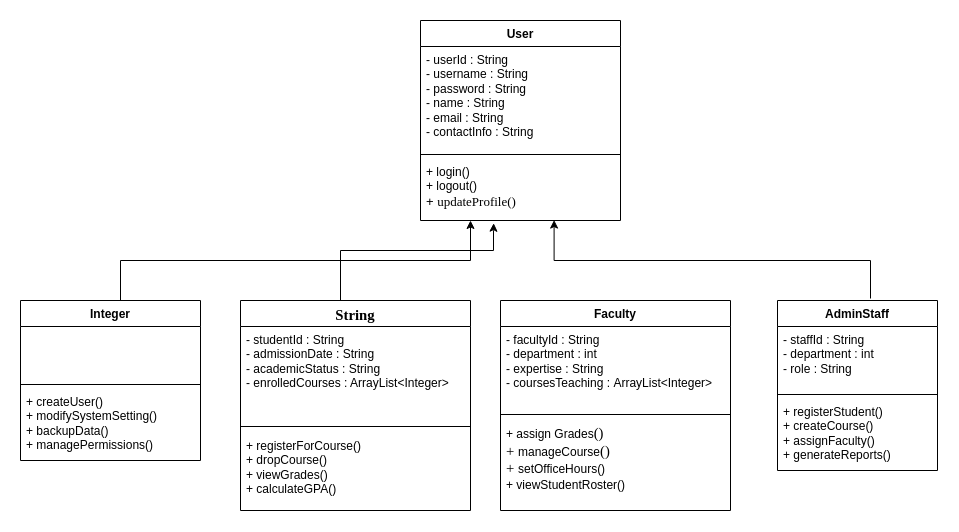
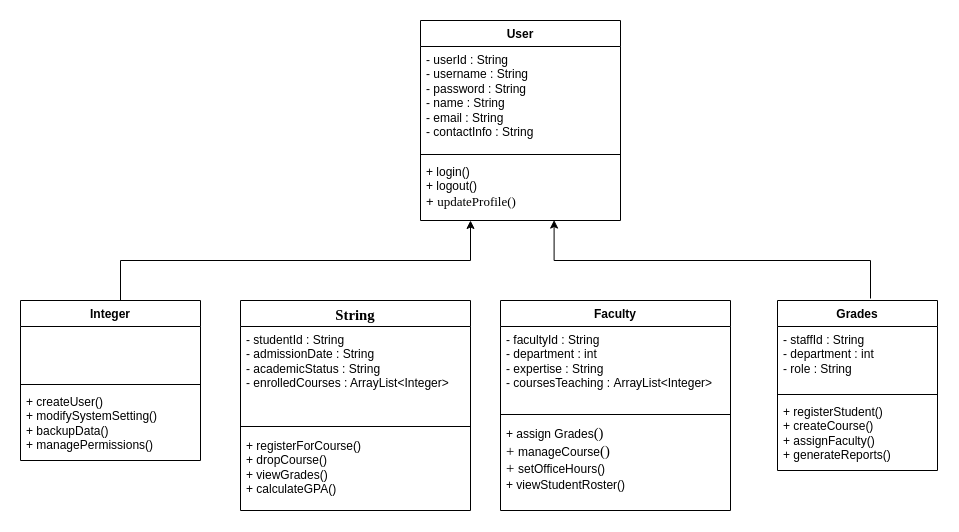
(403, 251) -> none
(858, 315) -> (858, 315)
